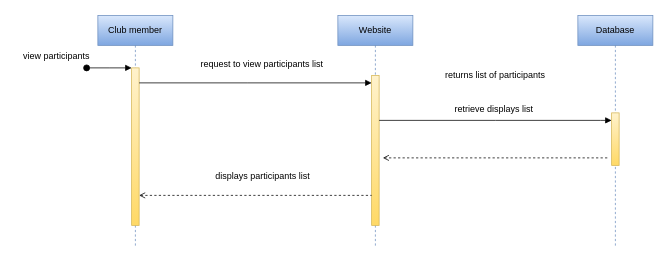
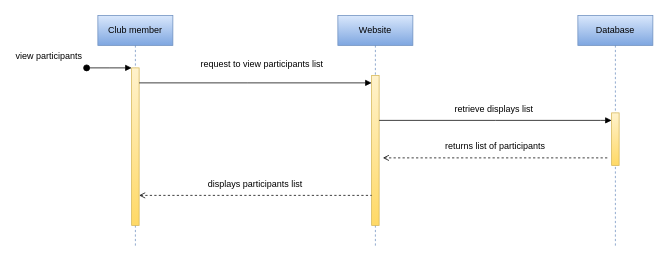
(57, 57) -> (49, 57)
(495, 75) -> (495, 147)
(263, 177) -> (255, 184)
